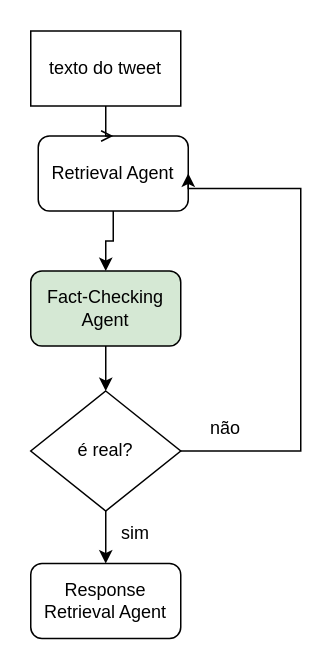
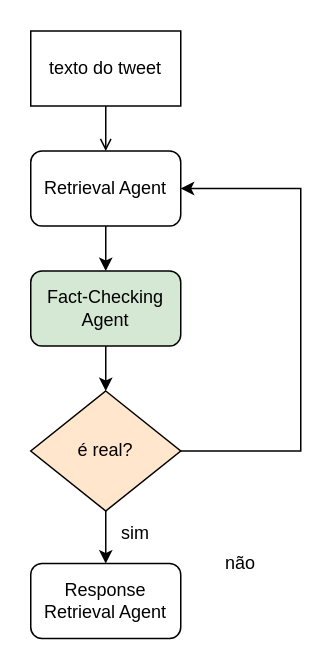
(113, 173) -> (106, 188)
(226, 428) -> (241, 563)
(106, 451) -> (106, 451)
